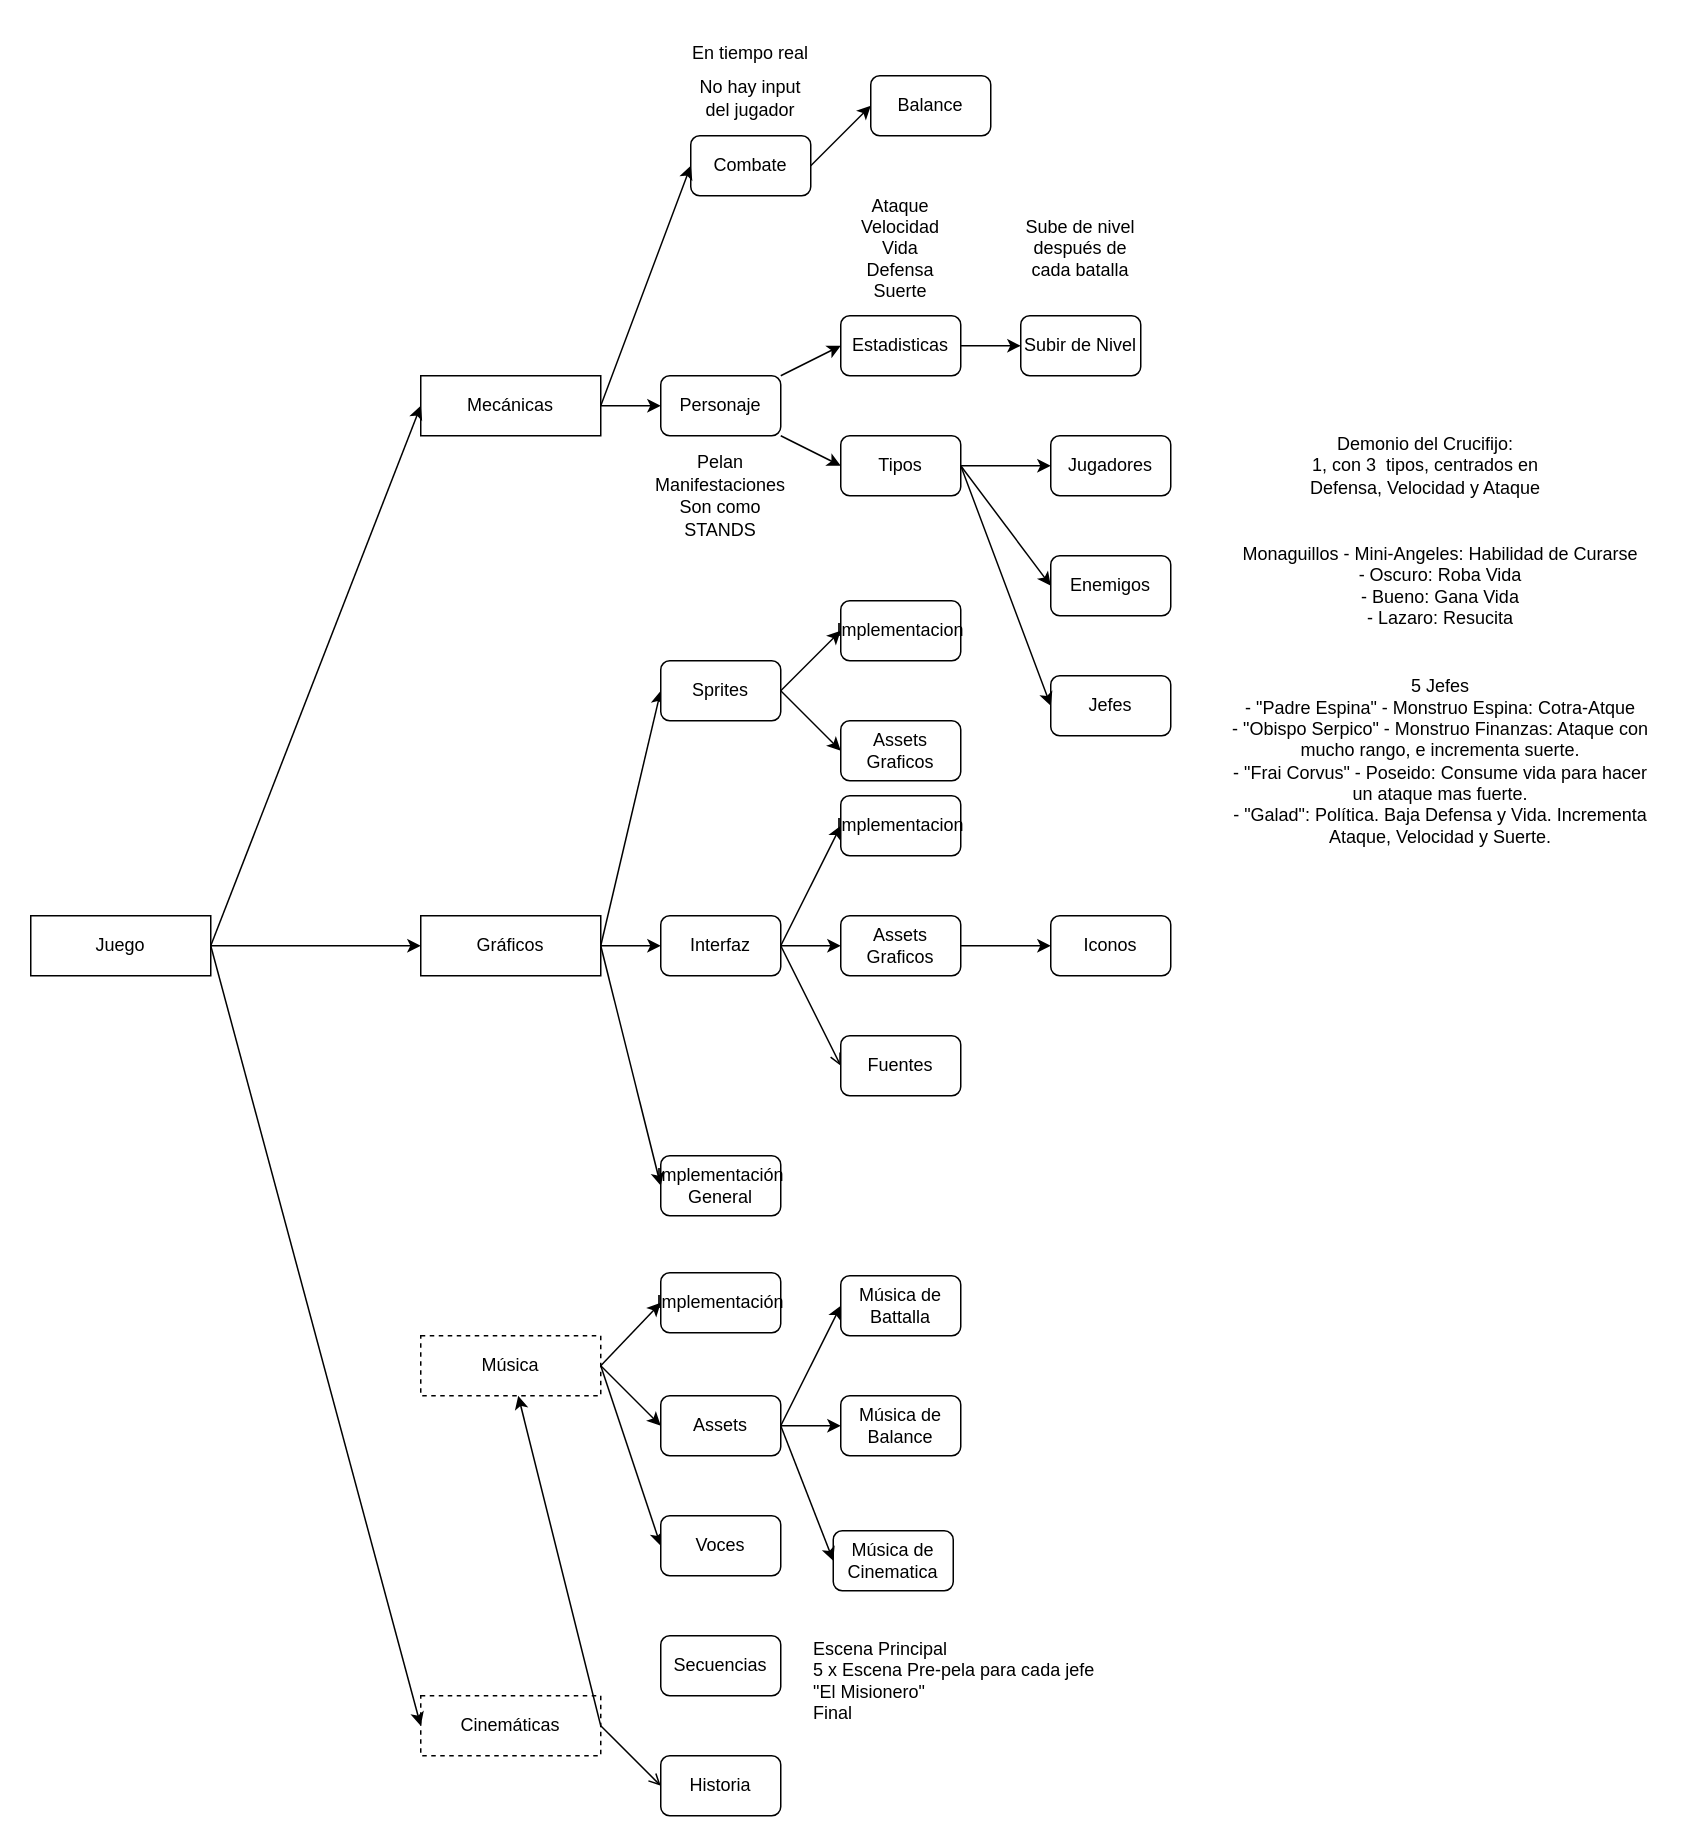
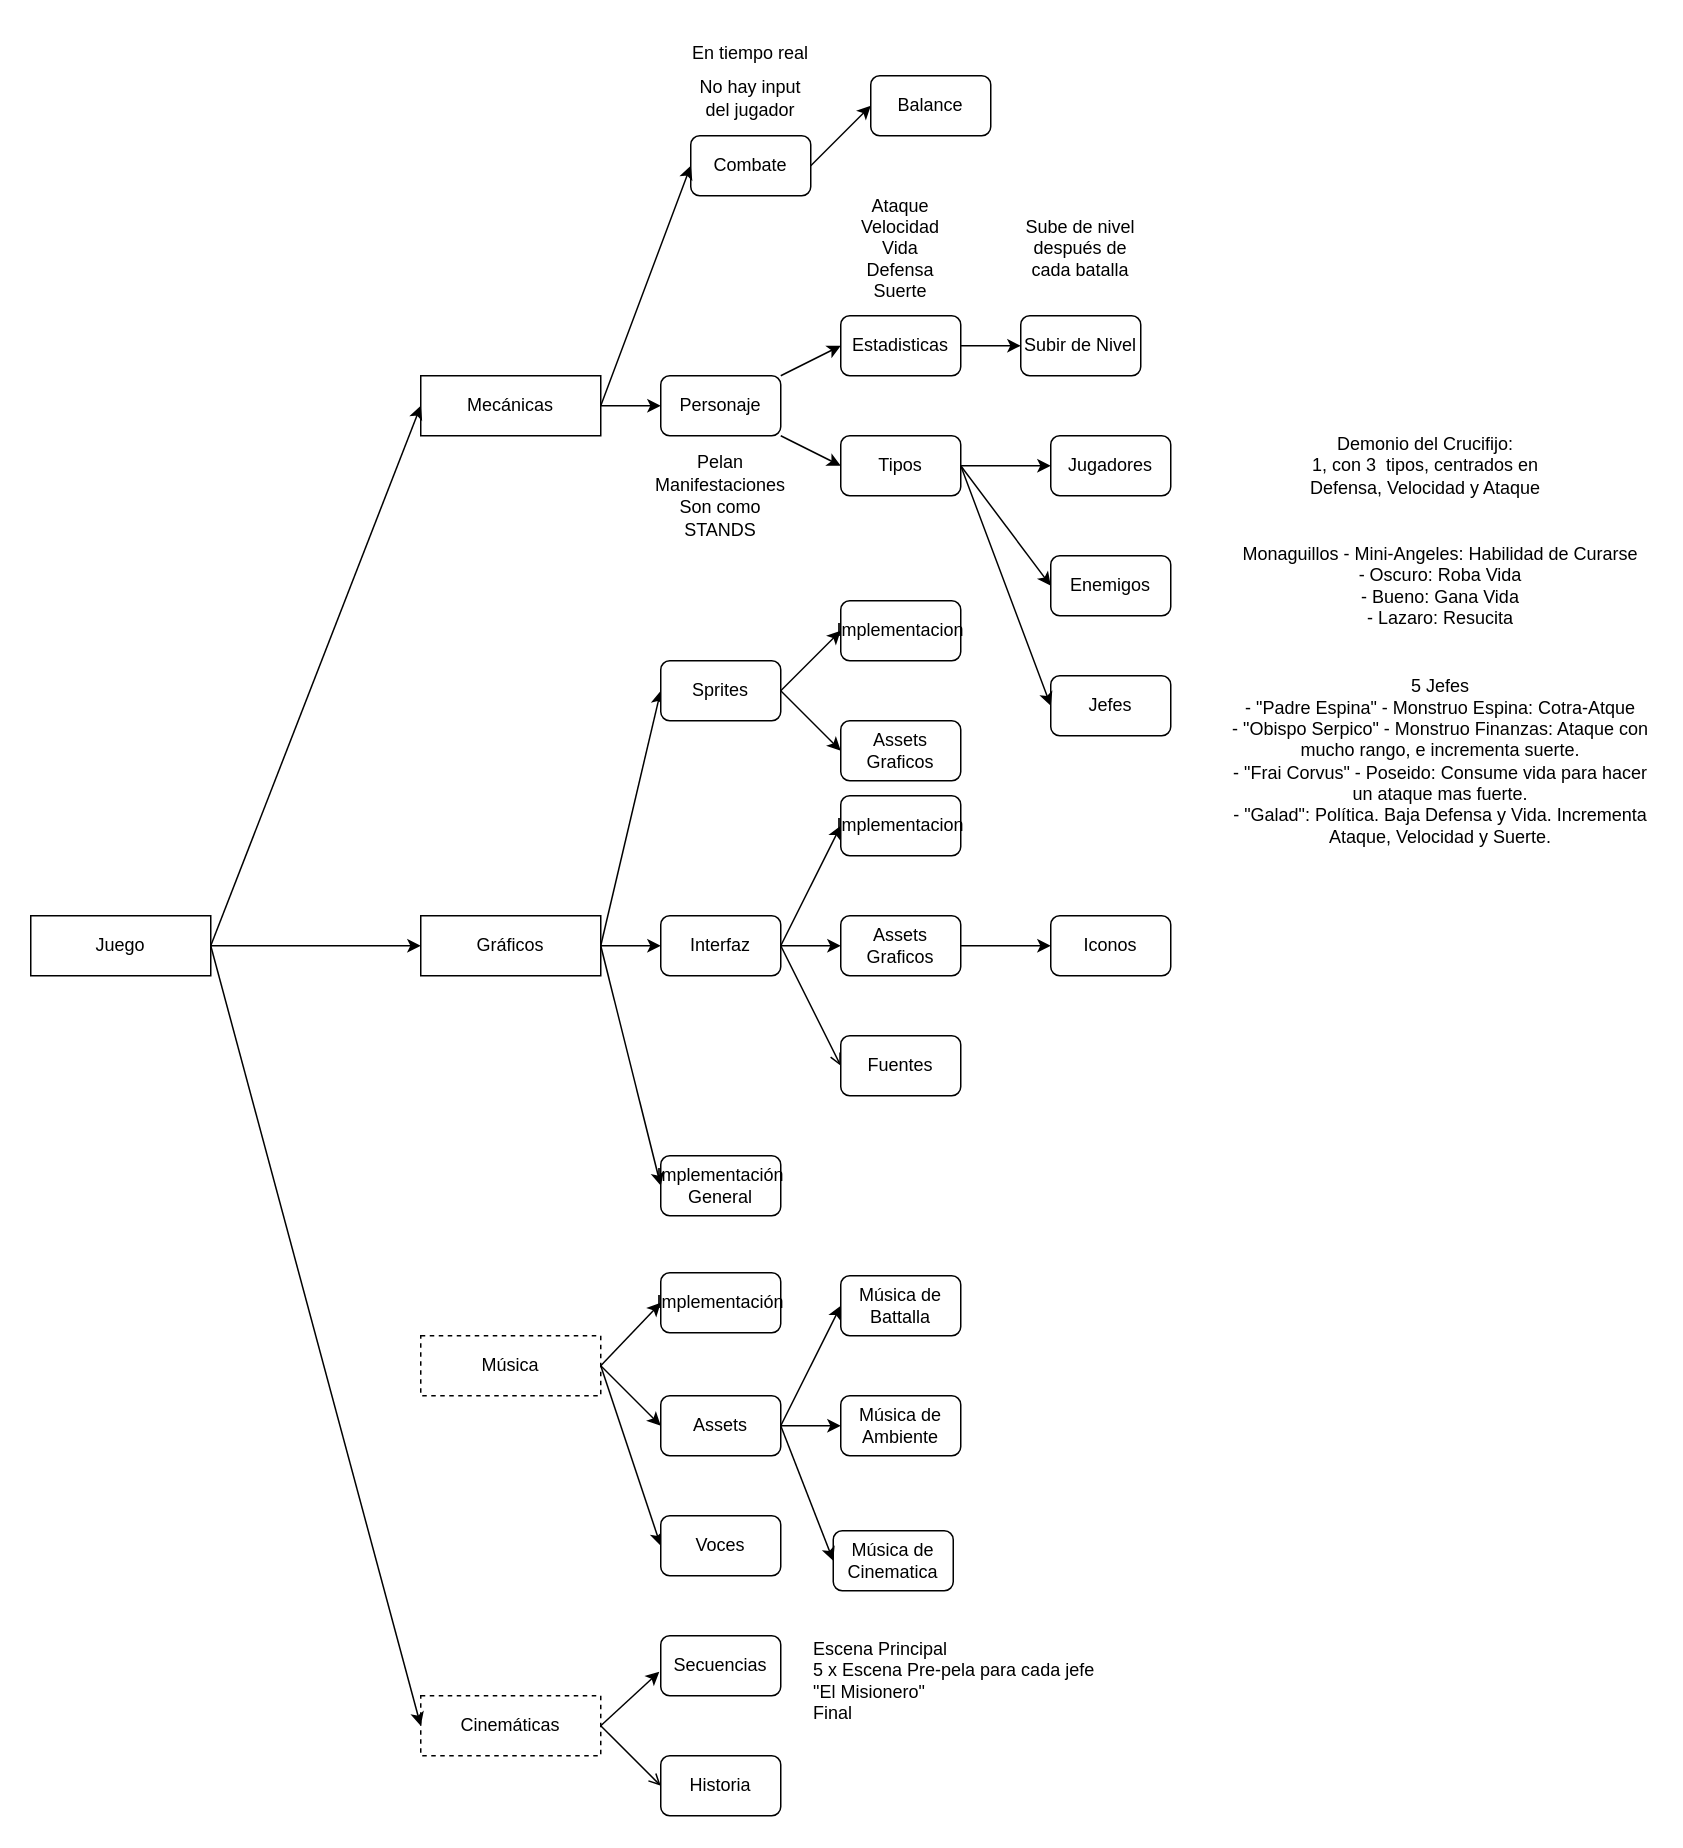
(901, 1426) -> (901, 1426)
(560, 1564) -> (627, 1701)
